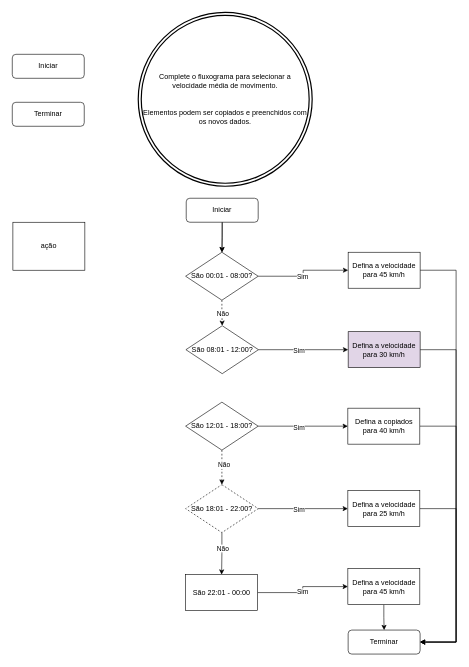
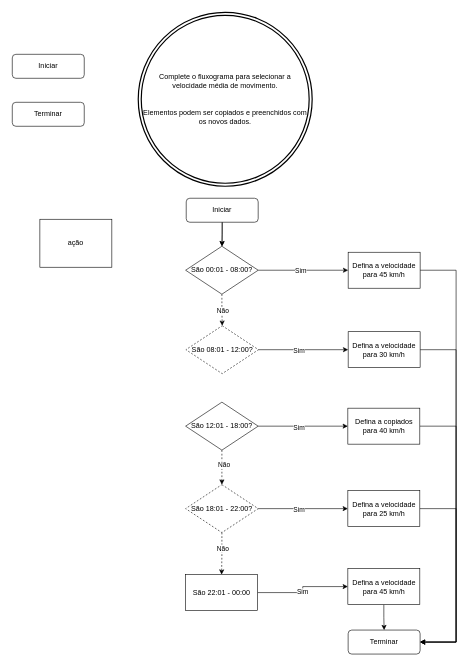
(49, 246) -> (76, 243)
(222, 276) -> (222, 270)
(222, 350) -> (222, 350)
(384, 350) -> (384, 350)
(222, 551) -> (222, 551)
